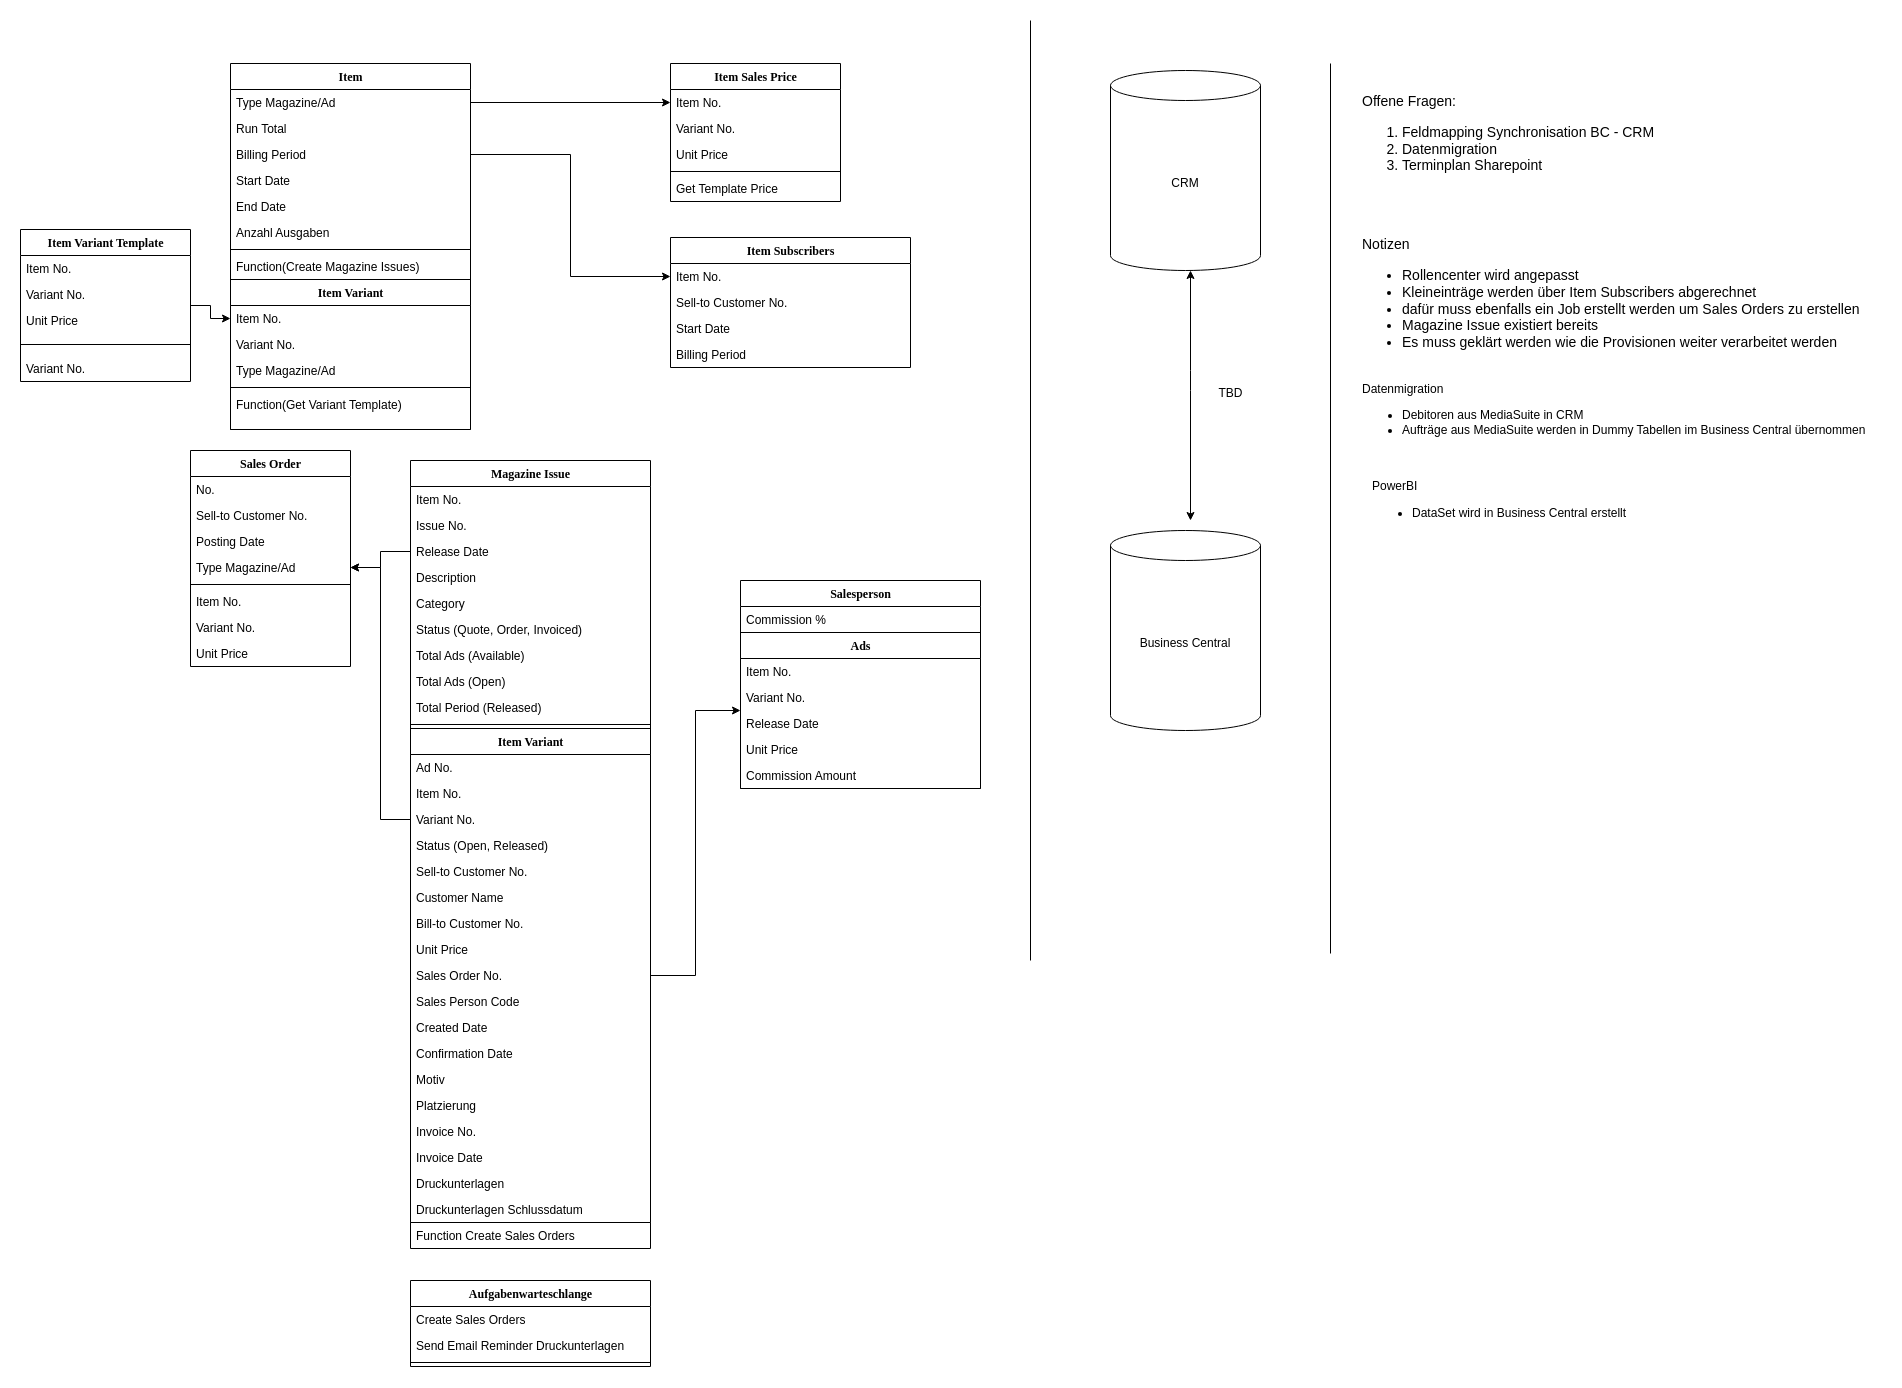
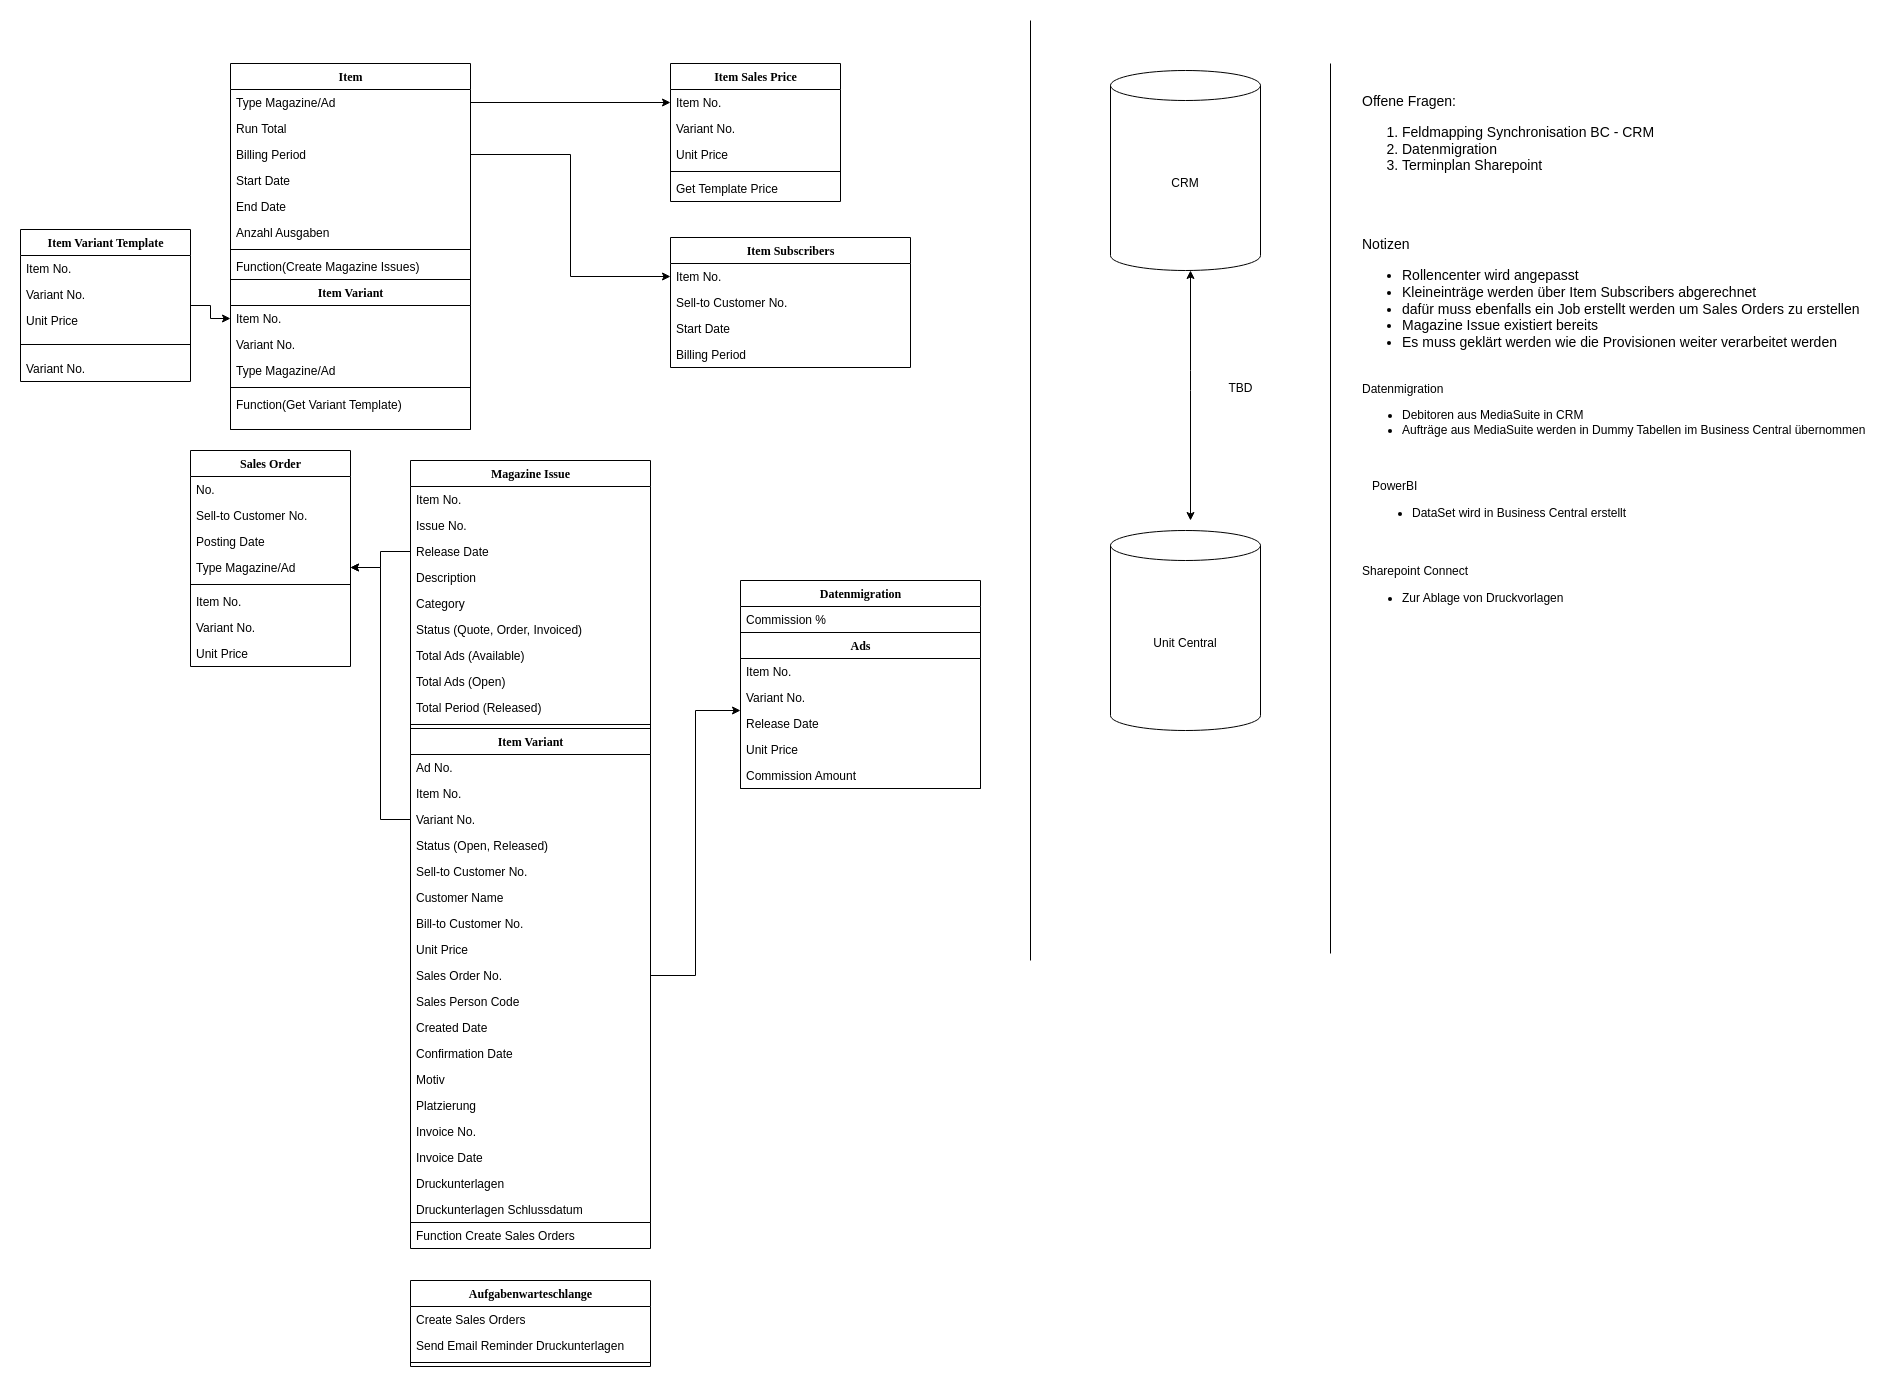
(1231, 394) -> (1241, 389)
none -> (1471, 591)
(861, 595) -> (861, 595)
(1186, 644) -> (1186, 644)
